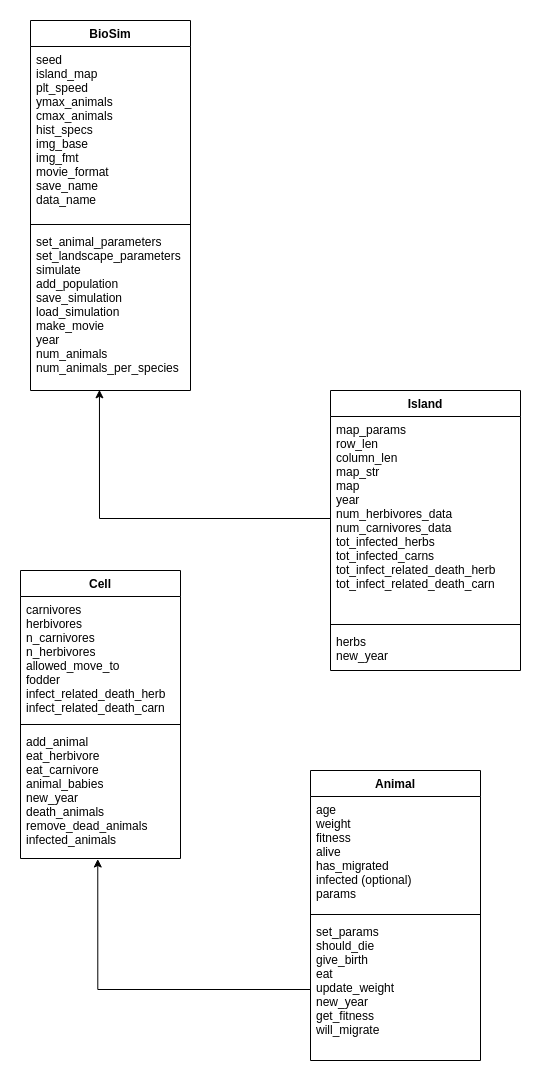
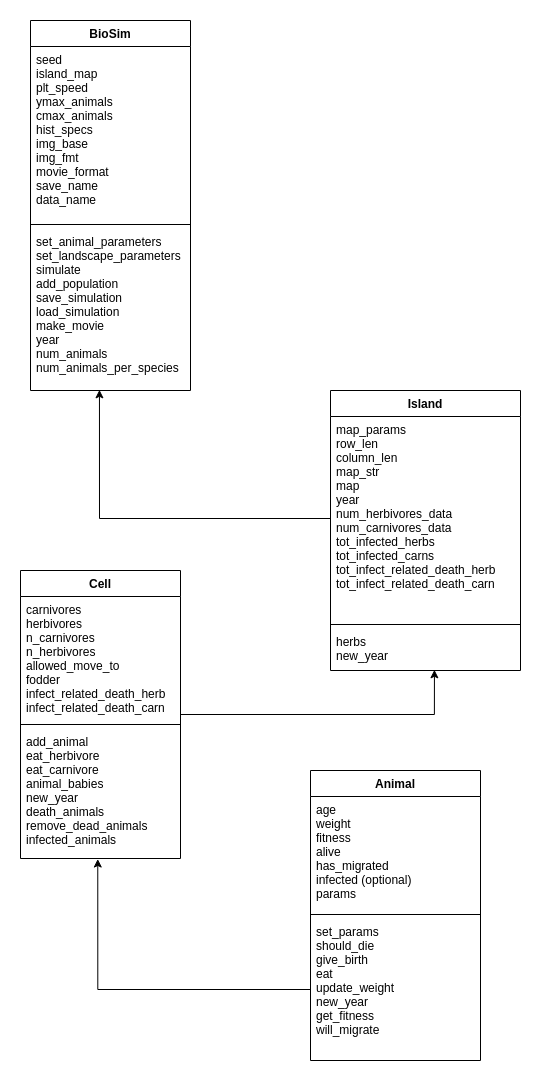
none -> (327, 715)
